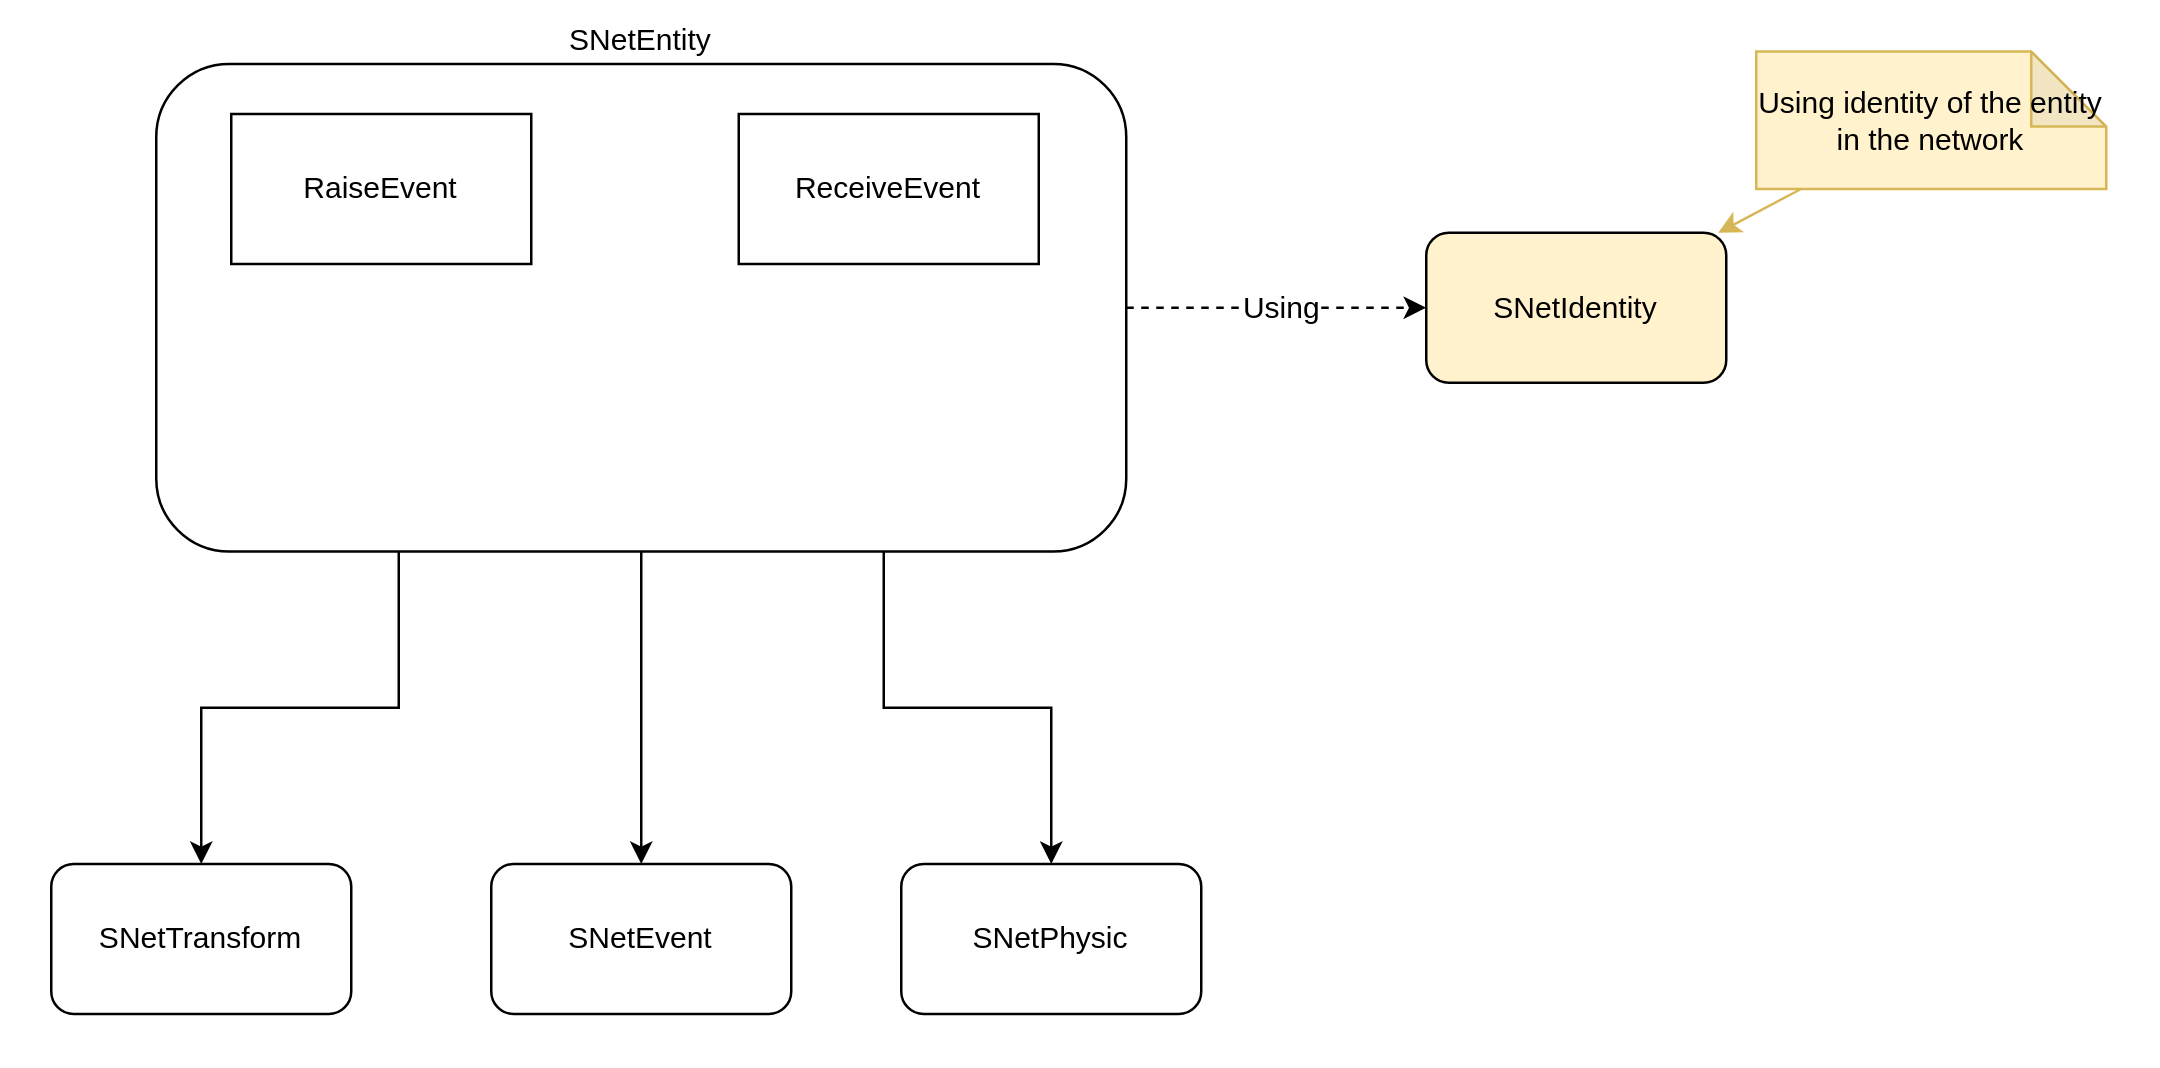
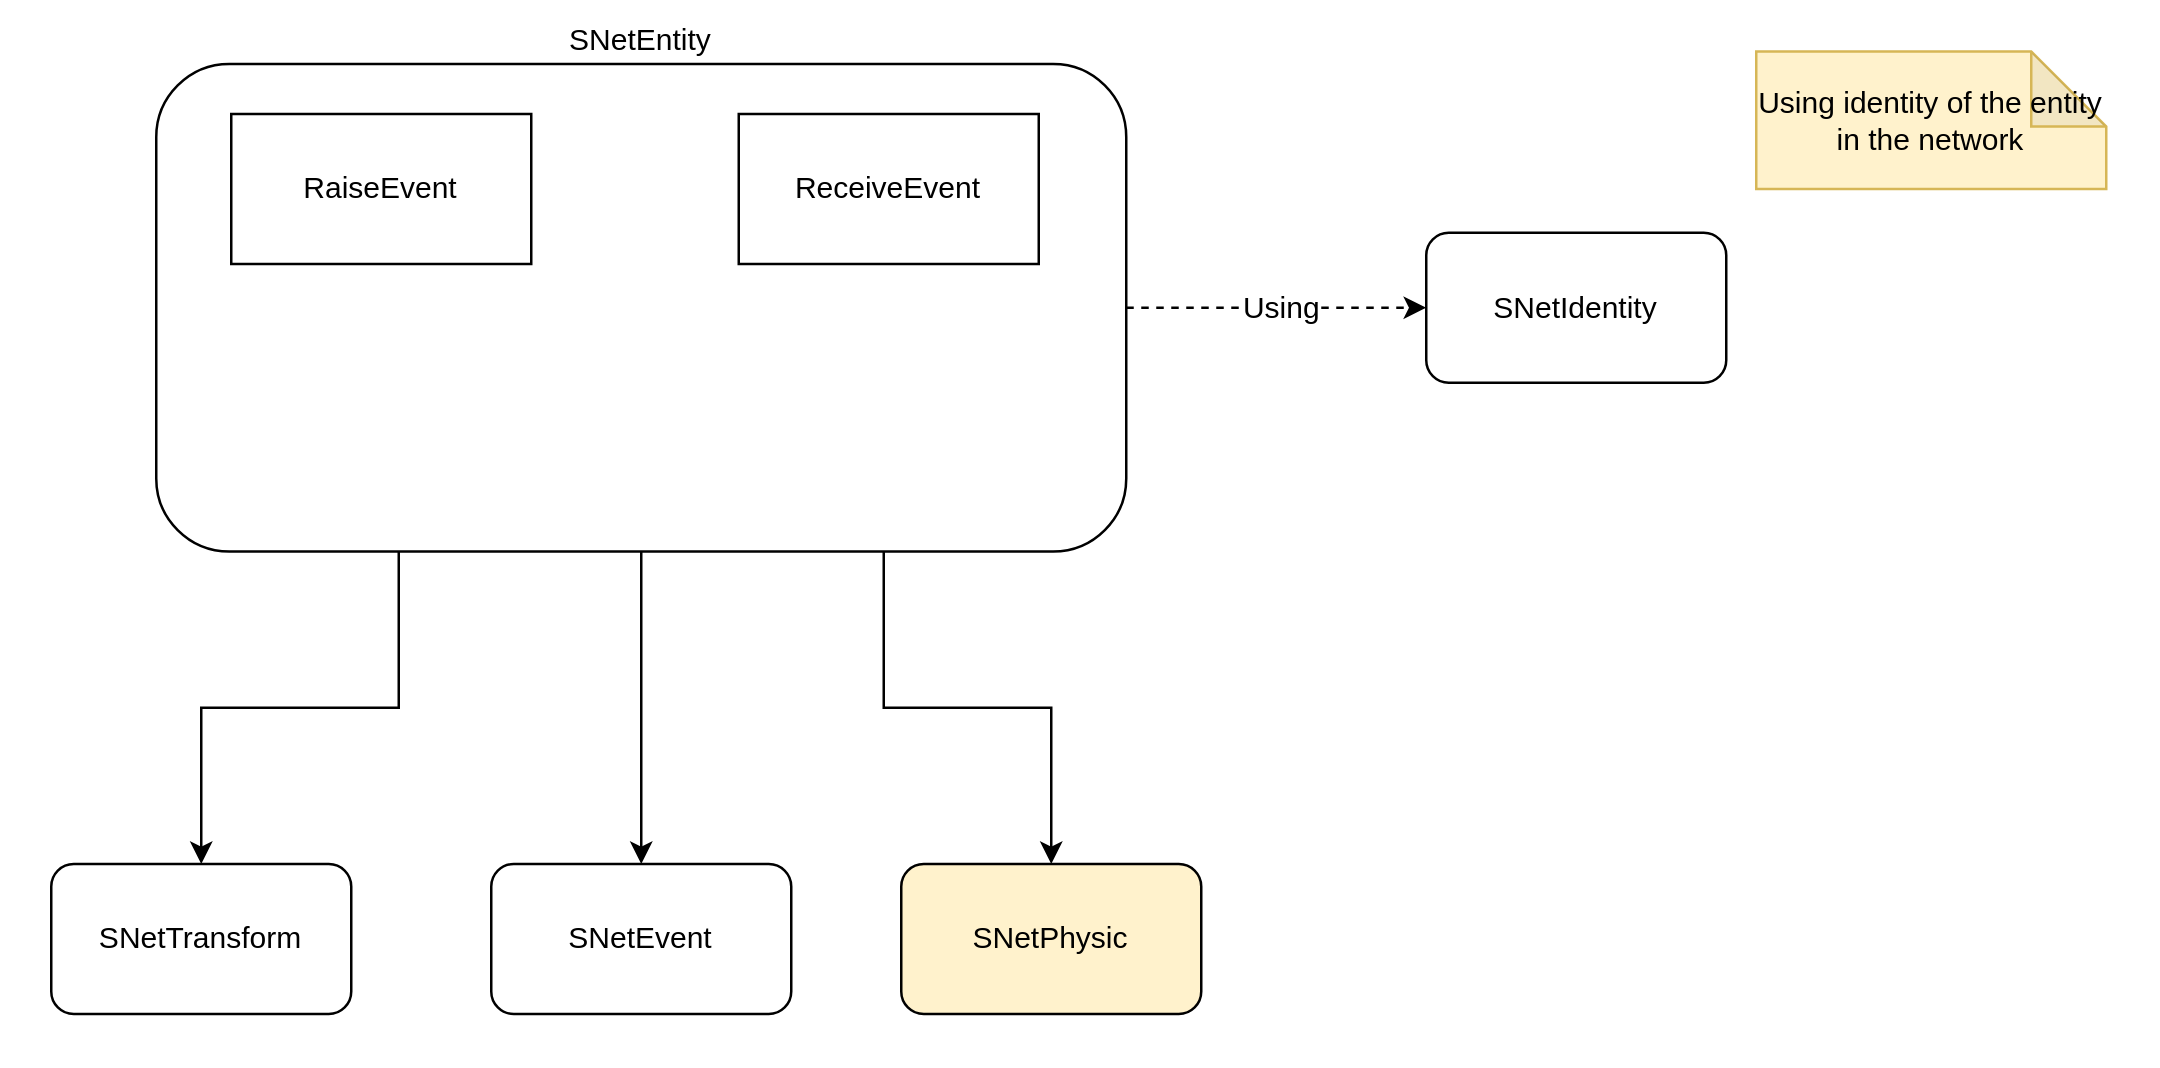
(1767, 207) -> none
(1576, 308) -> (1576, 308)
(1051, 939) -> (1051, 939)
